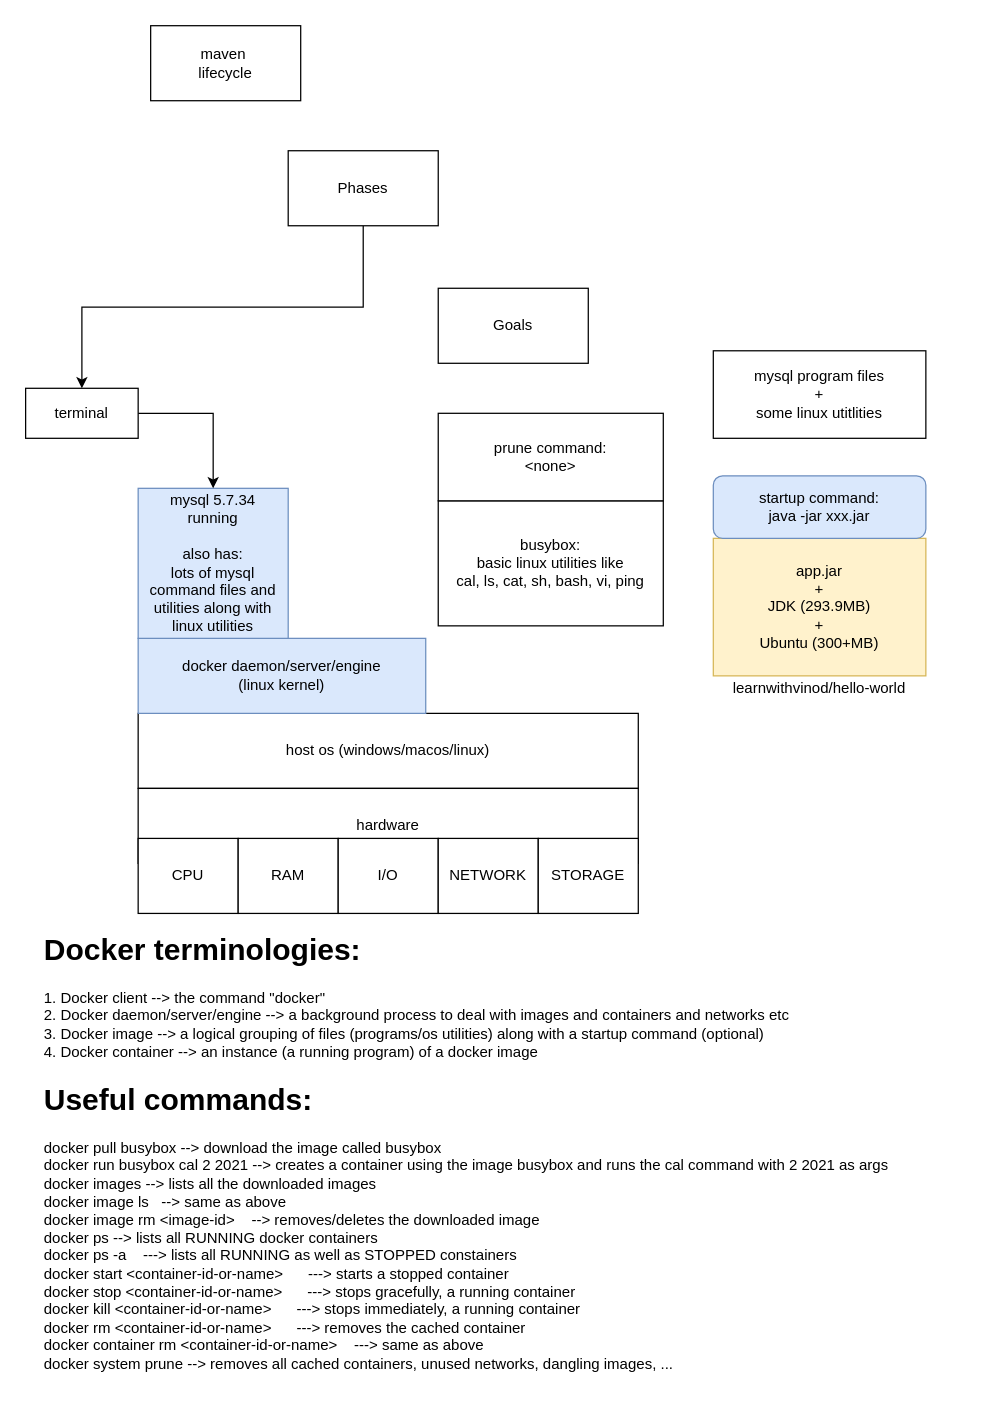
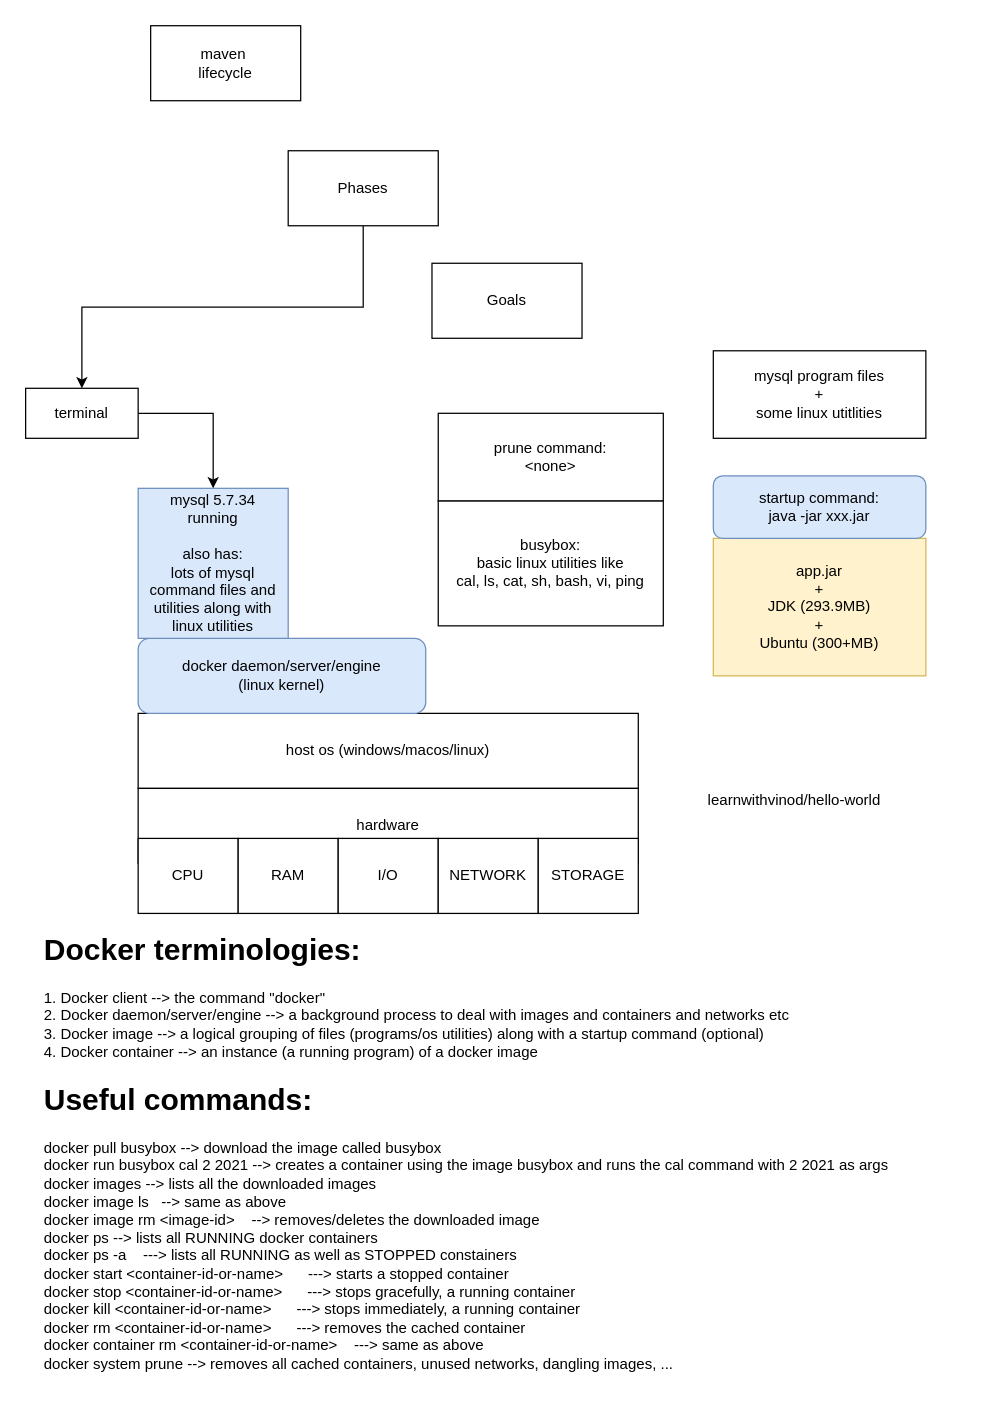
(513, 326) -> (507, 301)
(282, 676) -> (282, 676)
(819, 688) -> (794, 801)
